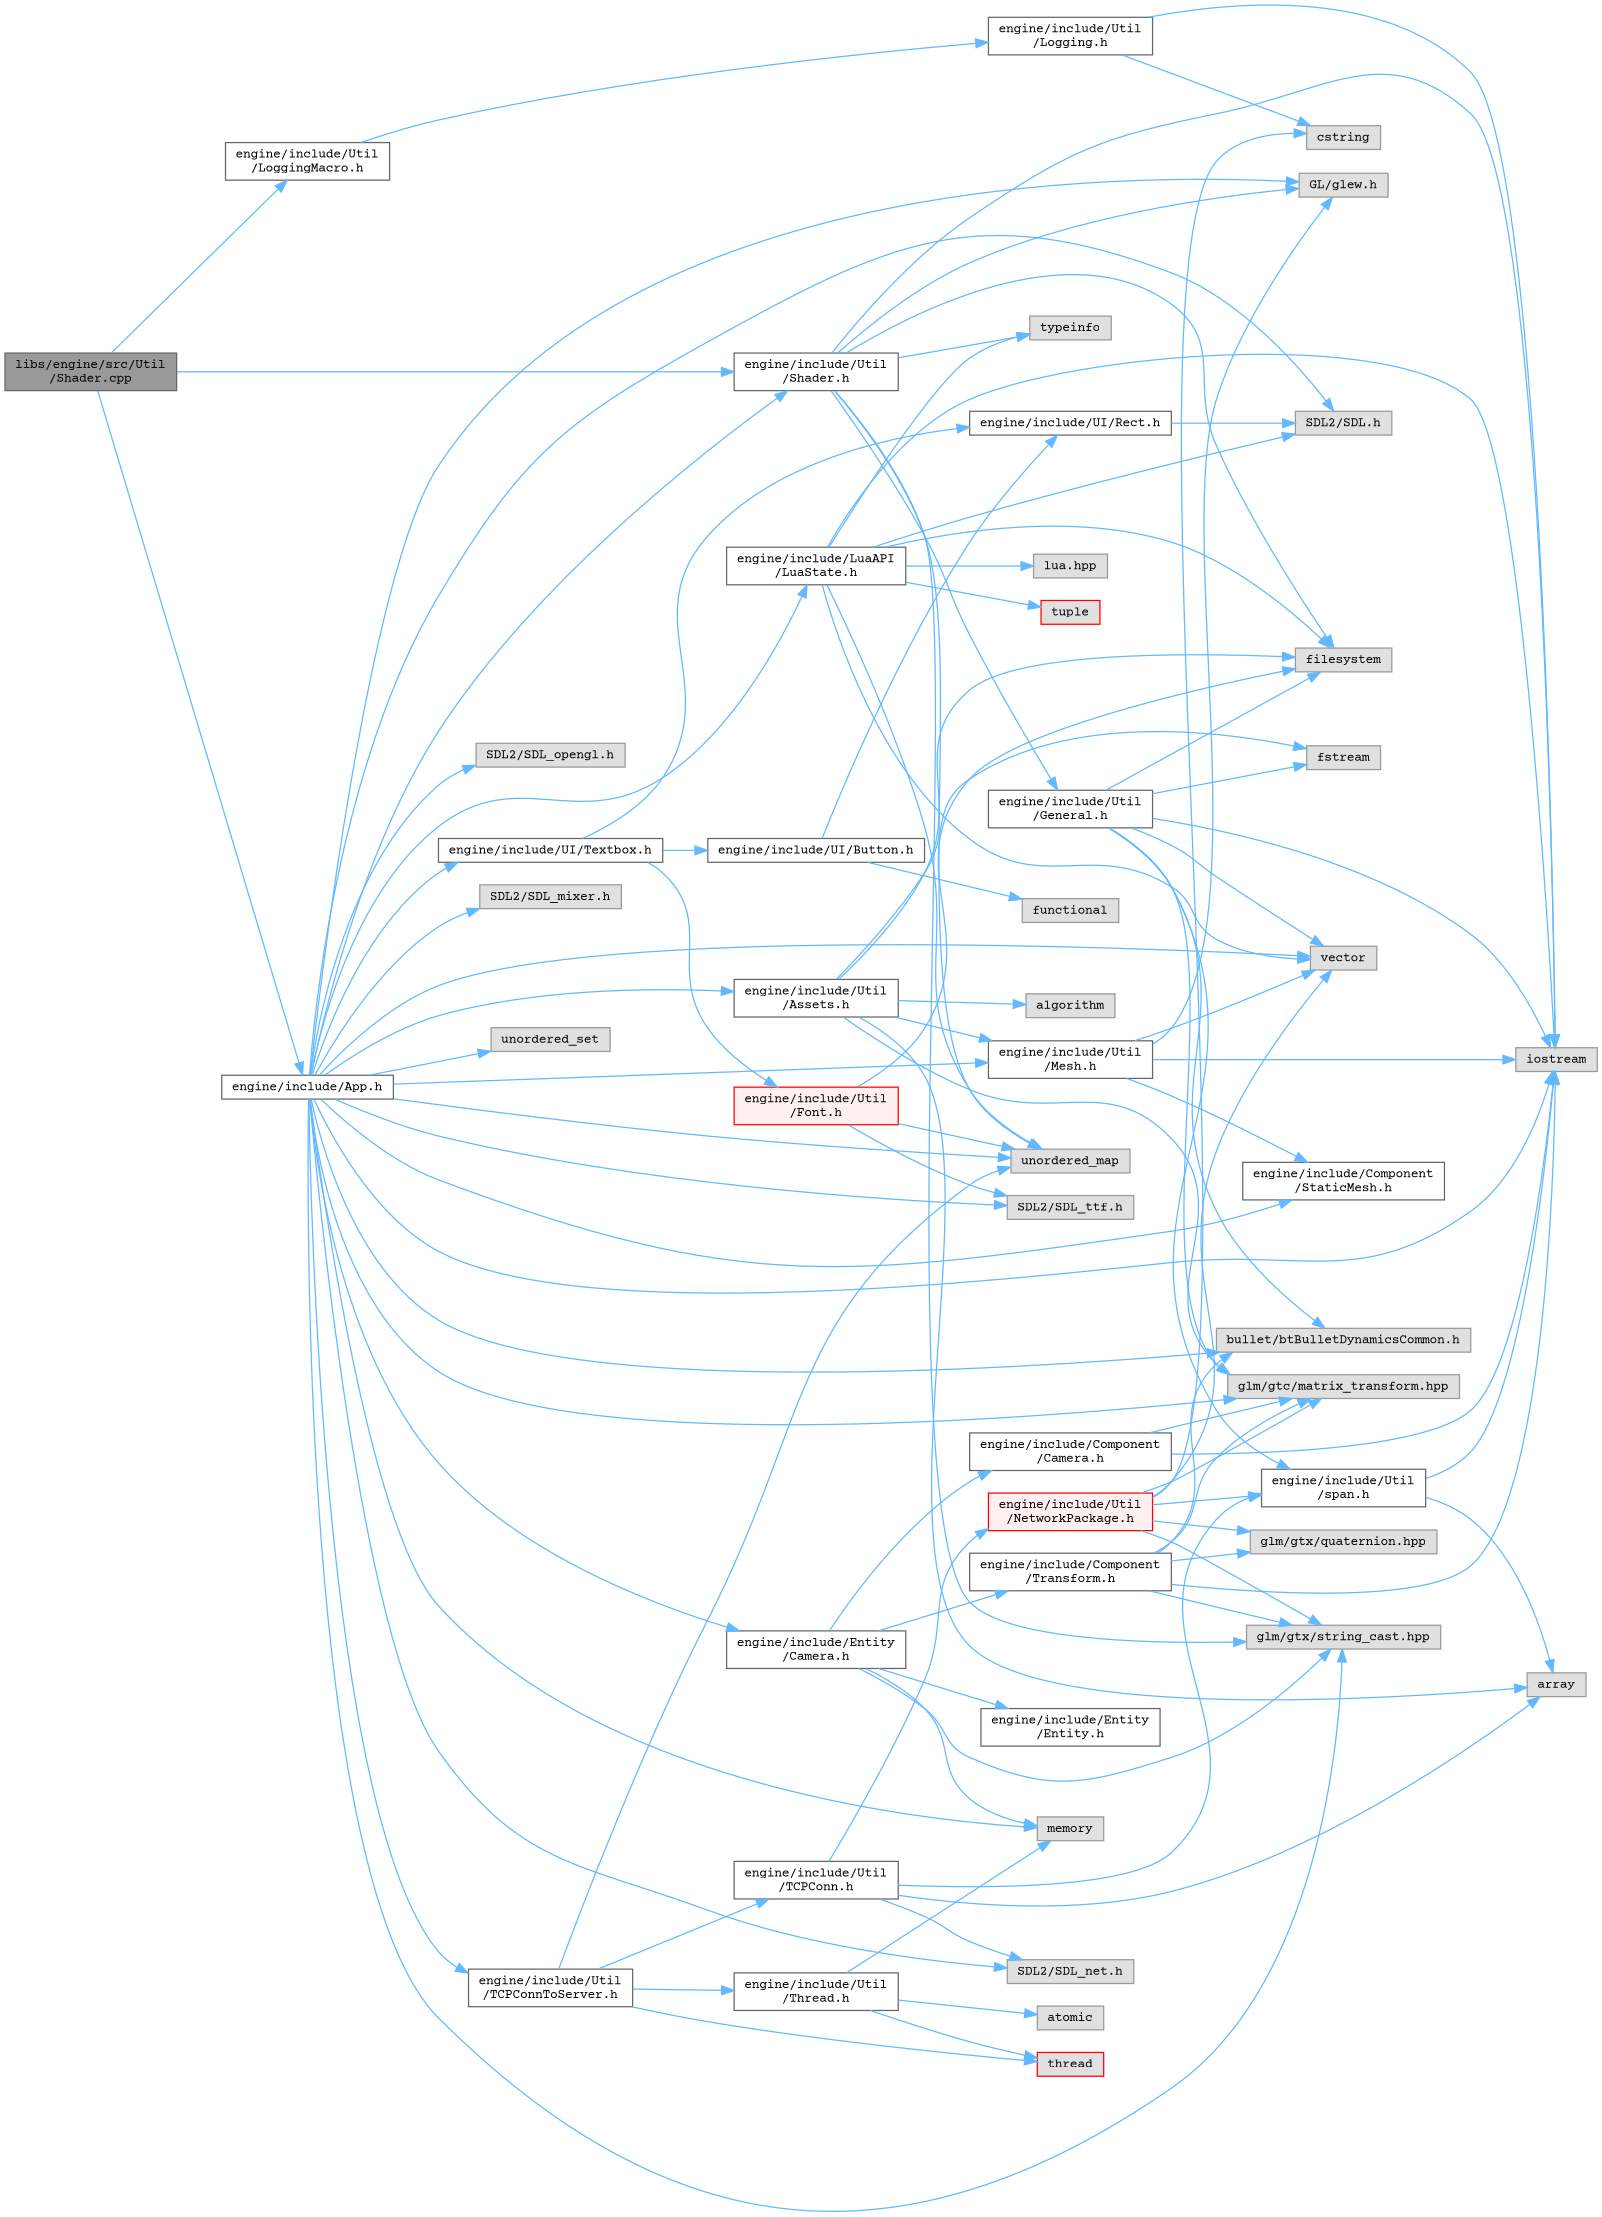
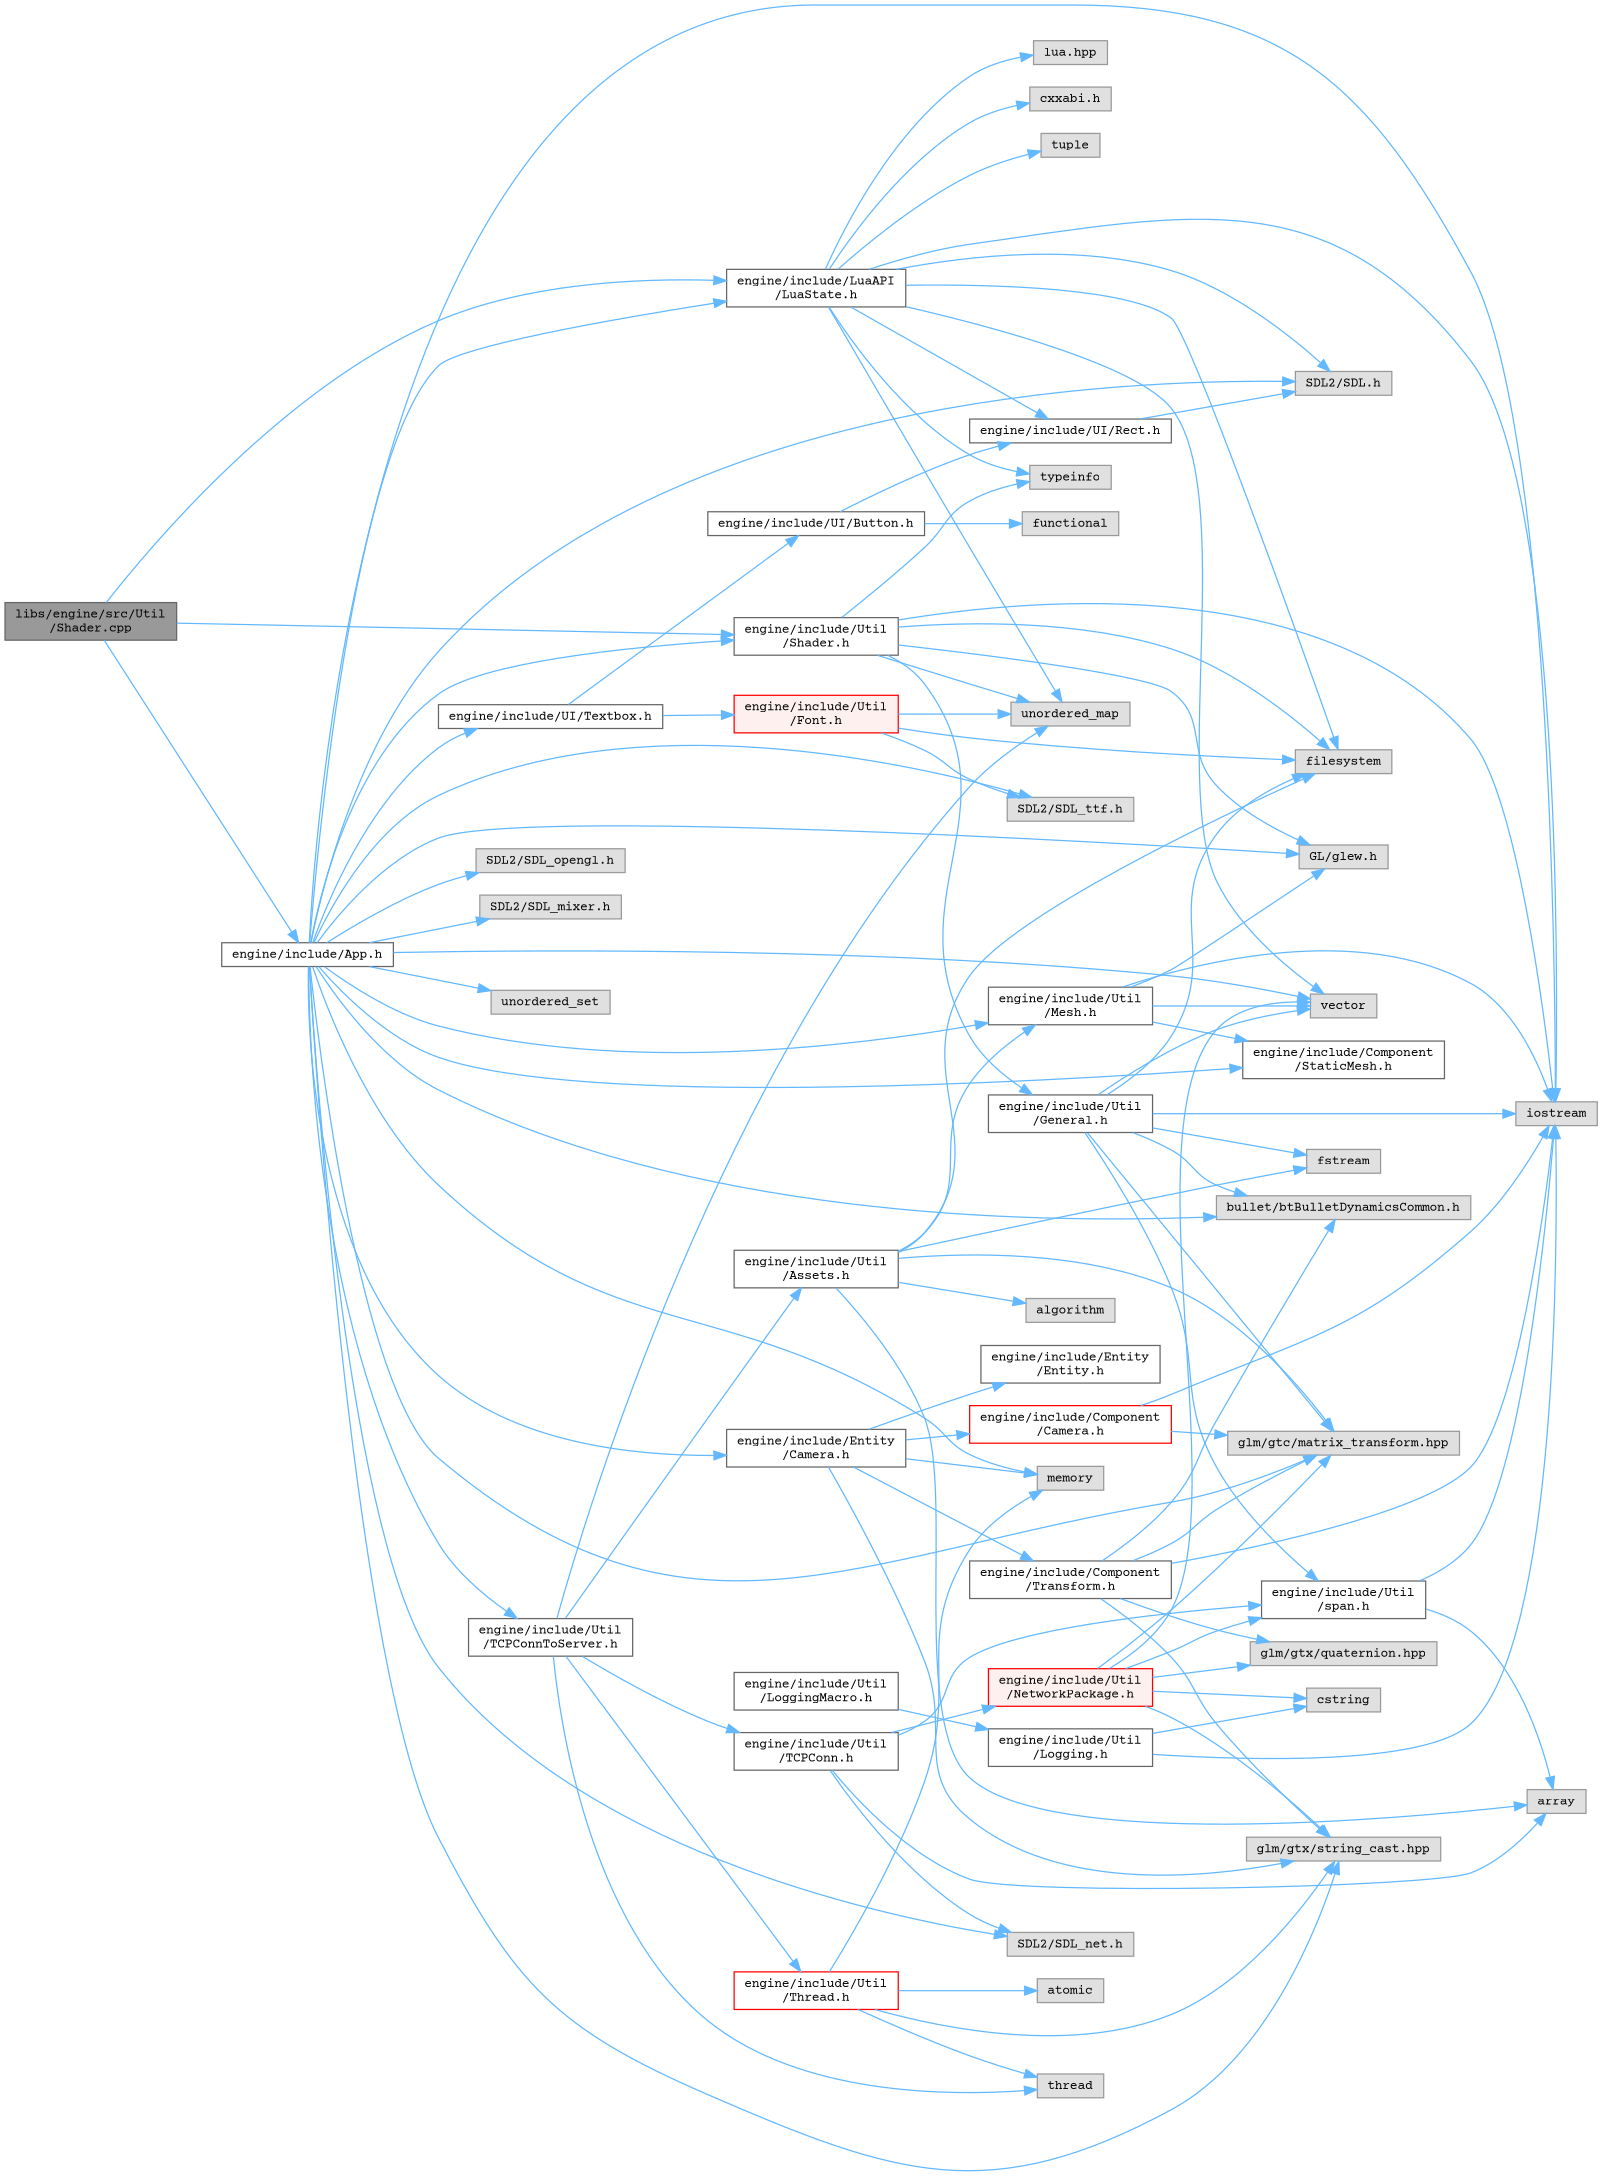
none -> (1070, 99)
(195, 271) -> (368, 358)
(687, 569) -> (944, 360)
(1070, 612) -> (1070, 145)
(515, 1000) -> (674, 1466)
(930, 1121) -> (1130, 2027)
(695, 1135) -> none
(1070, 1452) -> (1070, 1424)
(816, 1992) -> (816, 1991)
(1070, 2064) -> (1070, 2086)
